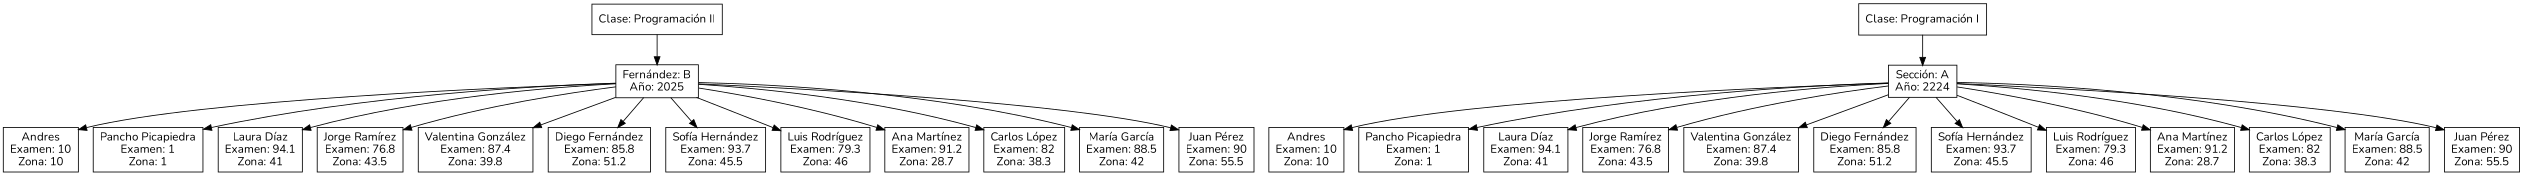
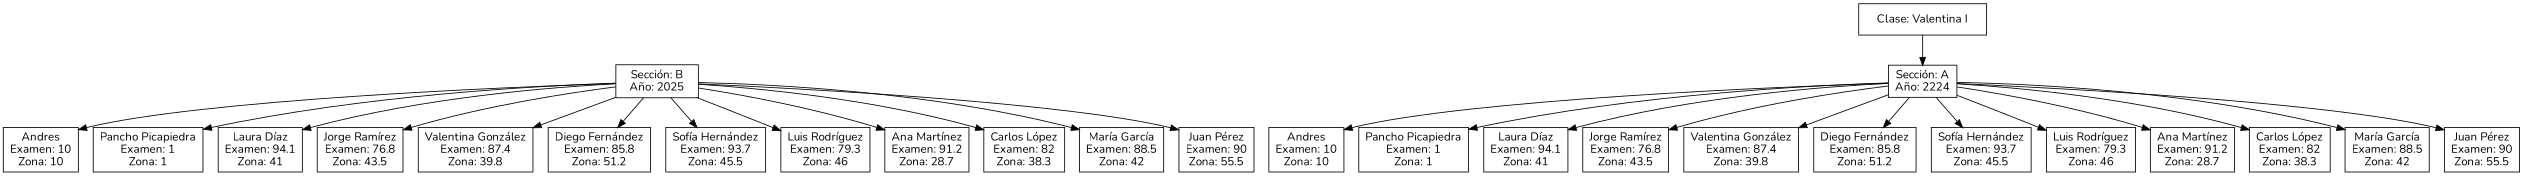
(657, 19) -> none
(1923, 19) -> (1923, 19)
(657, 81) -> (657, 81)
